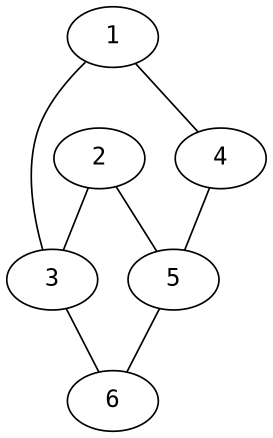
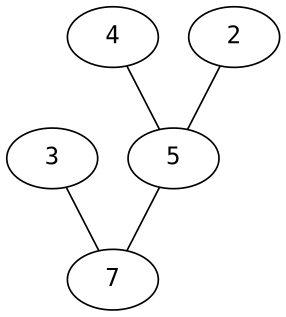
(113, 37) -> none
(76, 219) -> none
(113, 401) -> (113, 280)
